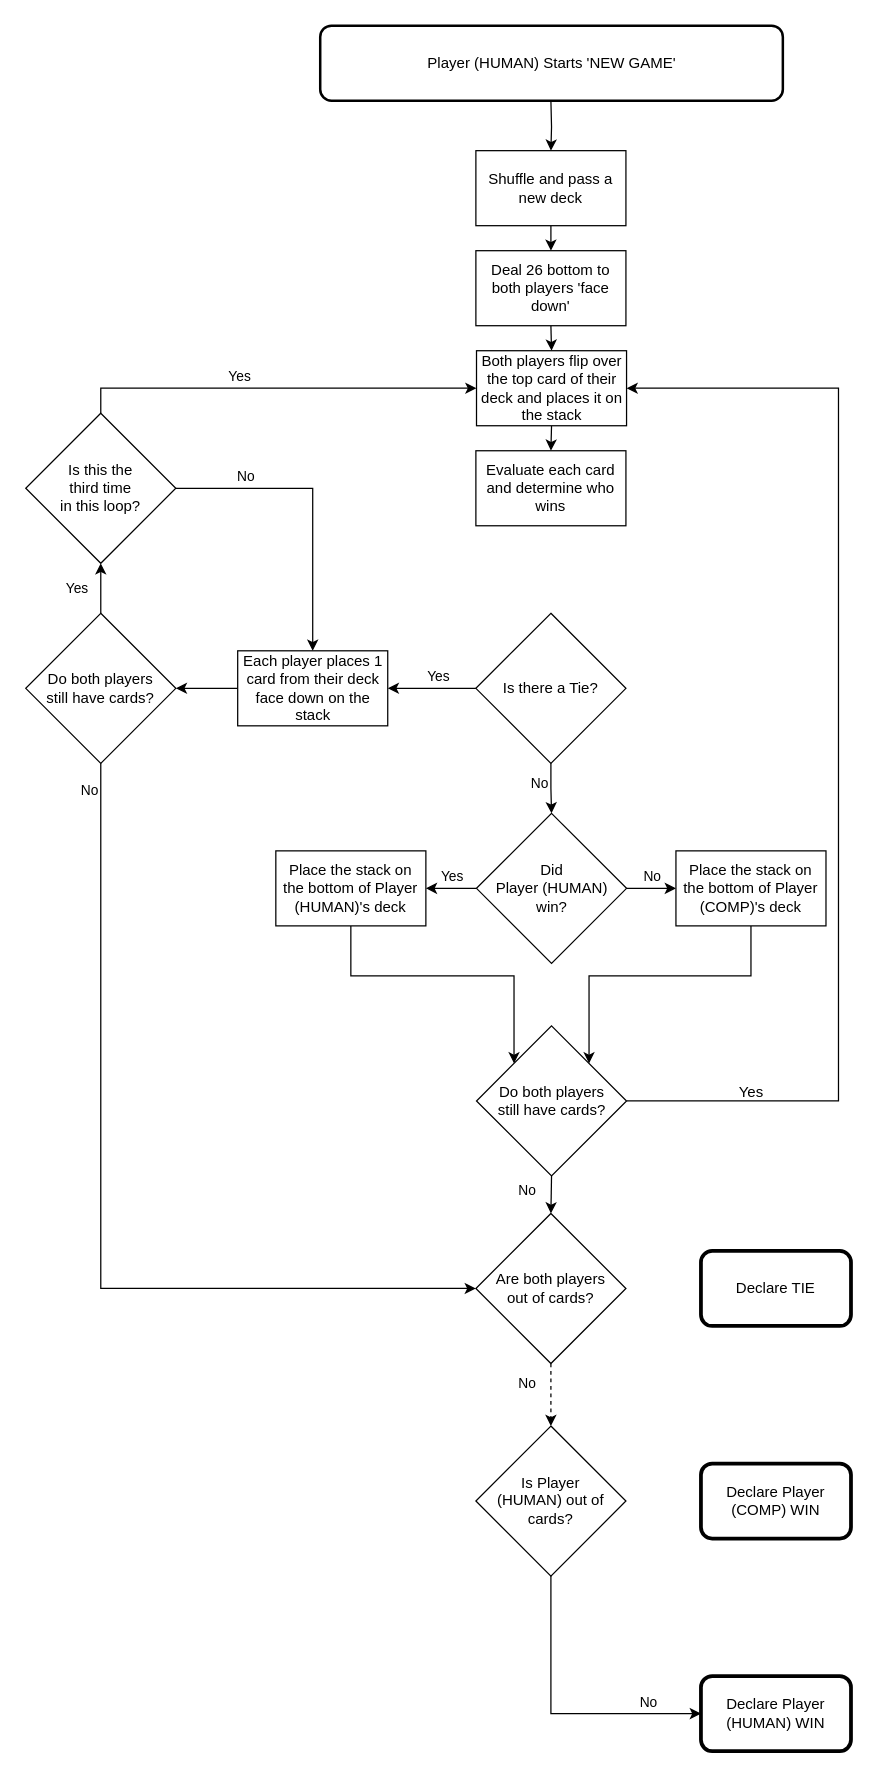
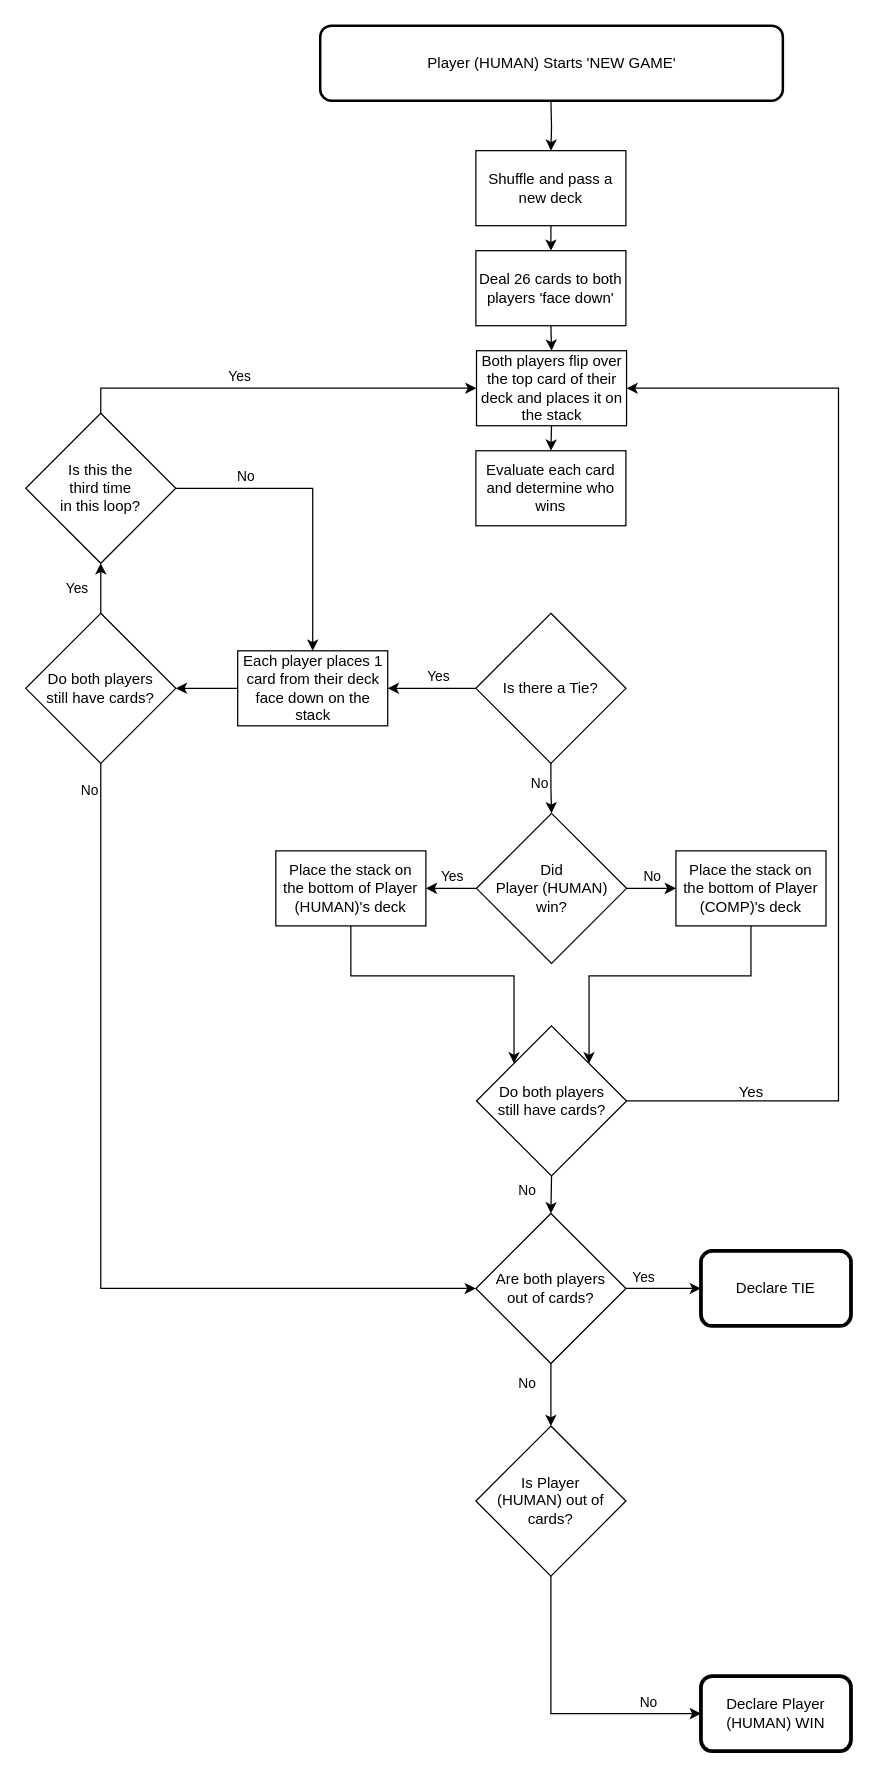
(551, 288) -> (551, 288)
none -> (659, 1288)
(551, 1390) -> (551, 1390)
(776, 1501) -> none
